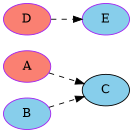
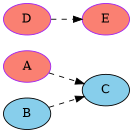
(106, 19) -> (106, 19)
(27, 114) -> (27, 114)
